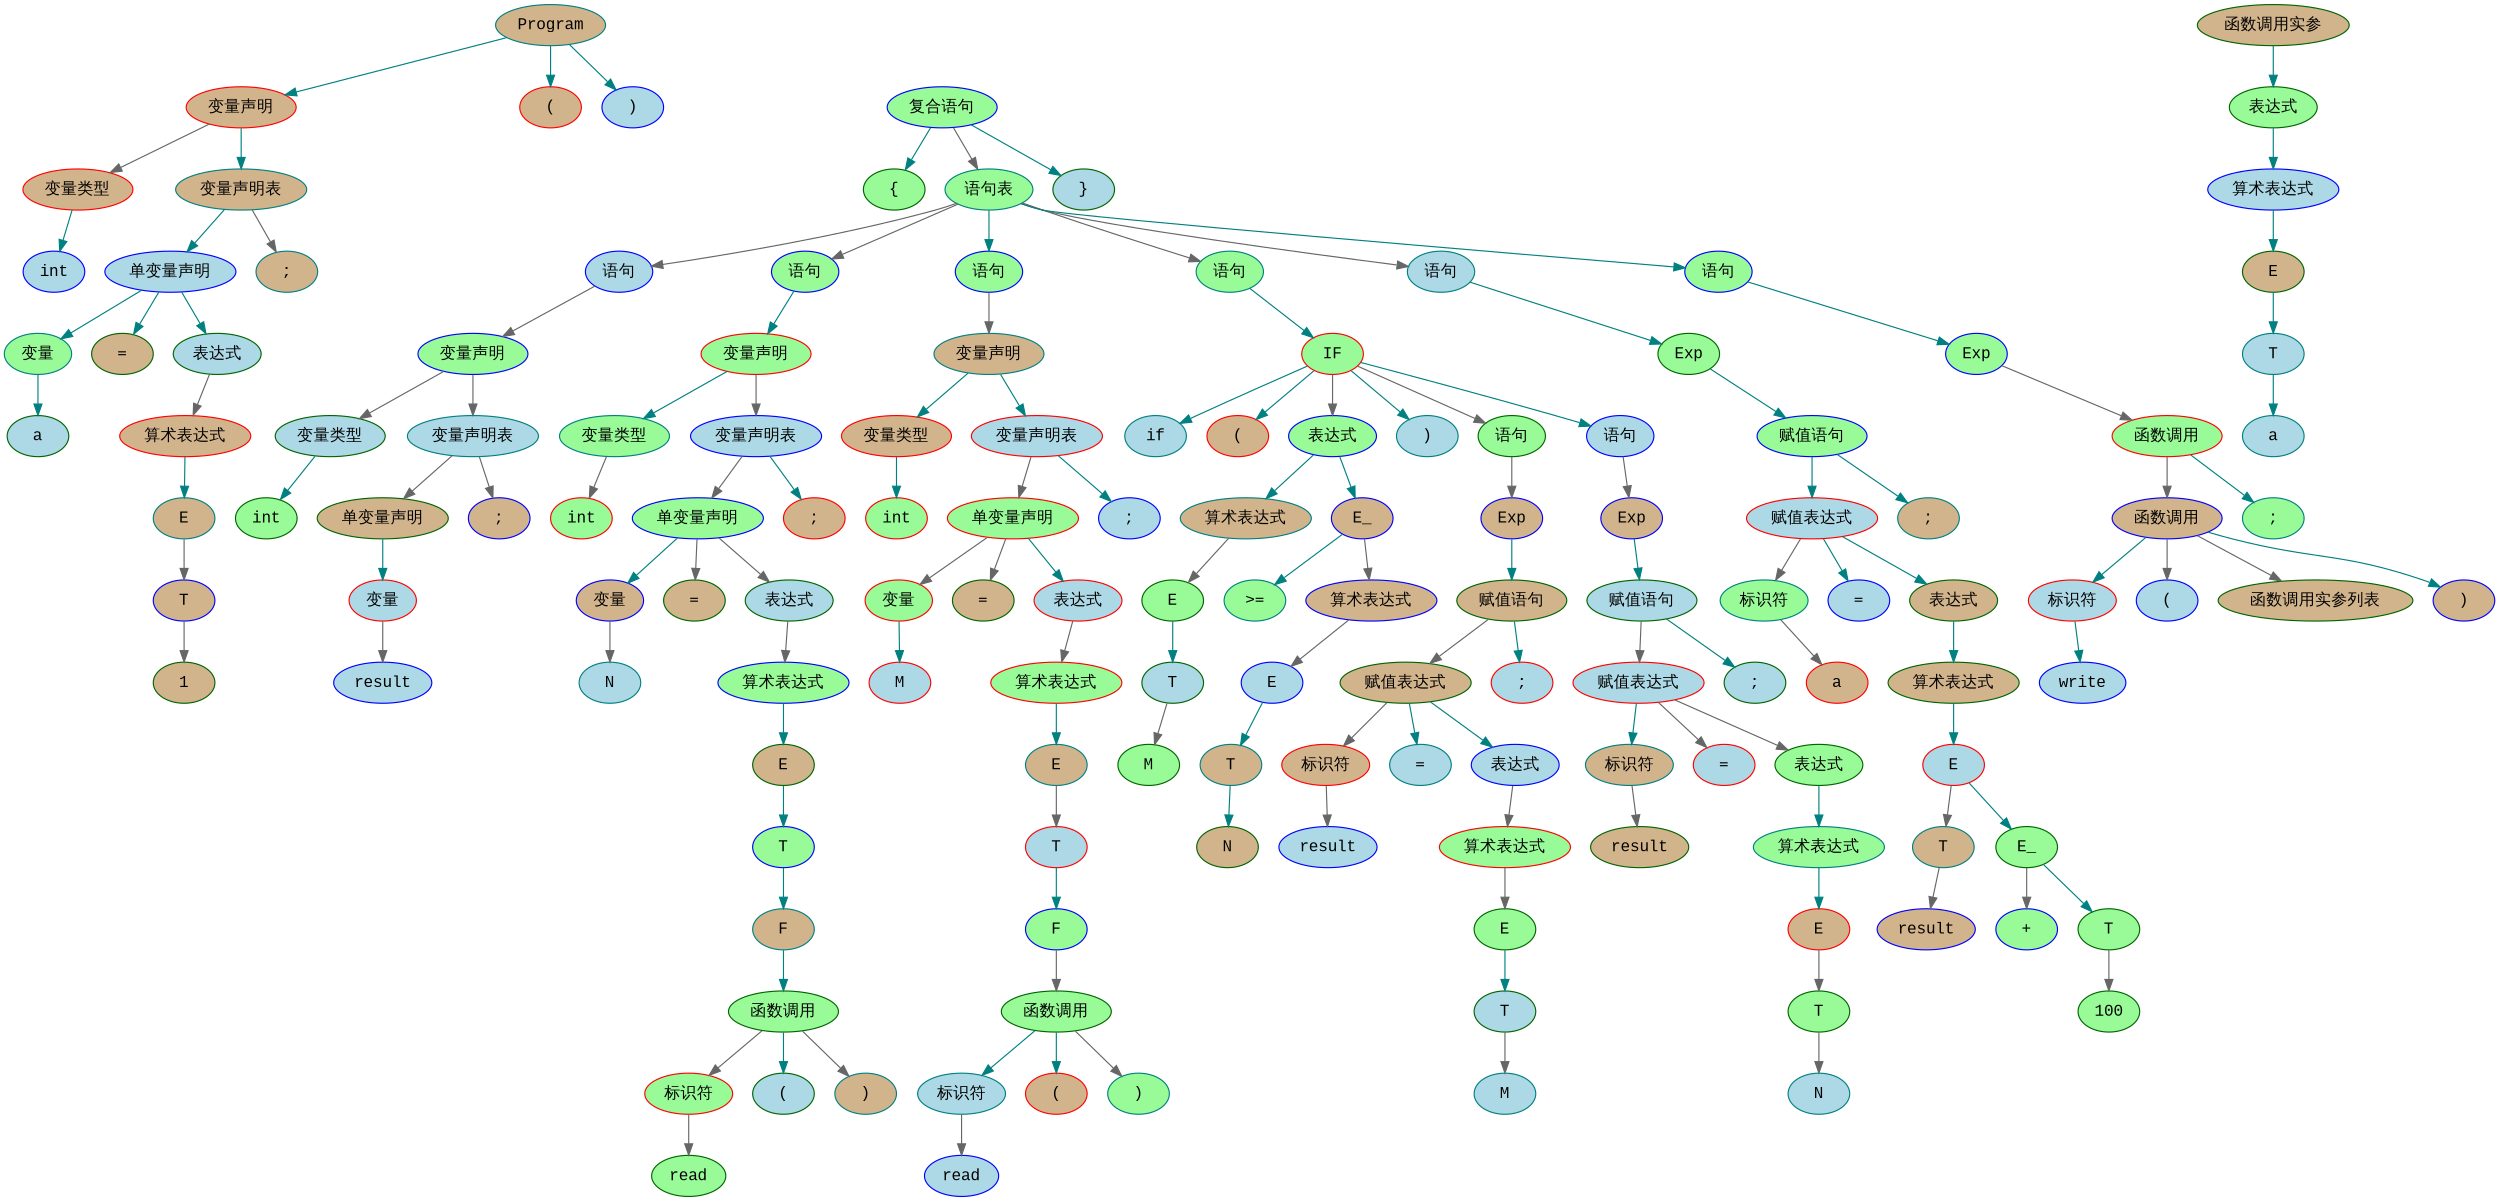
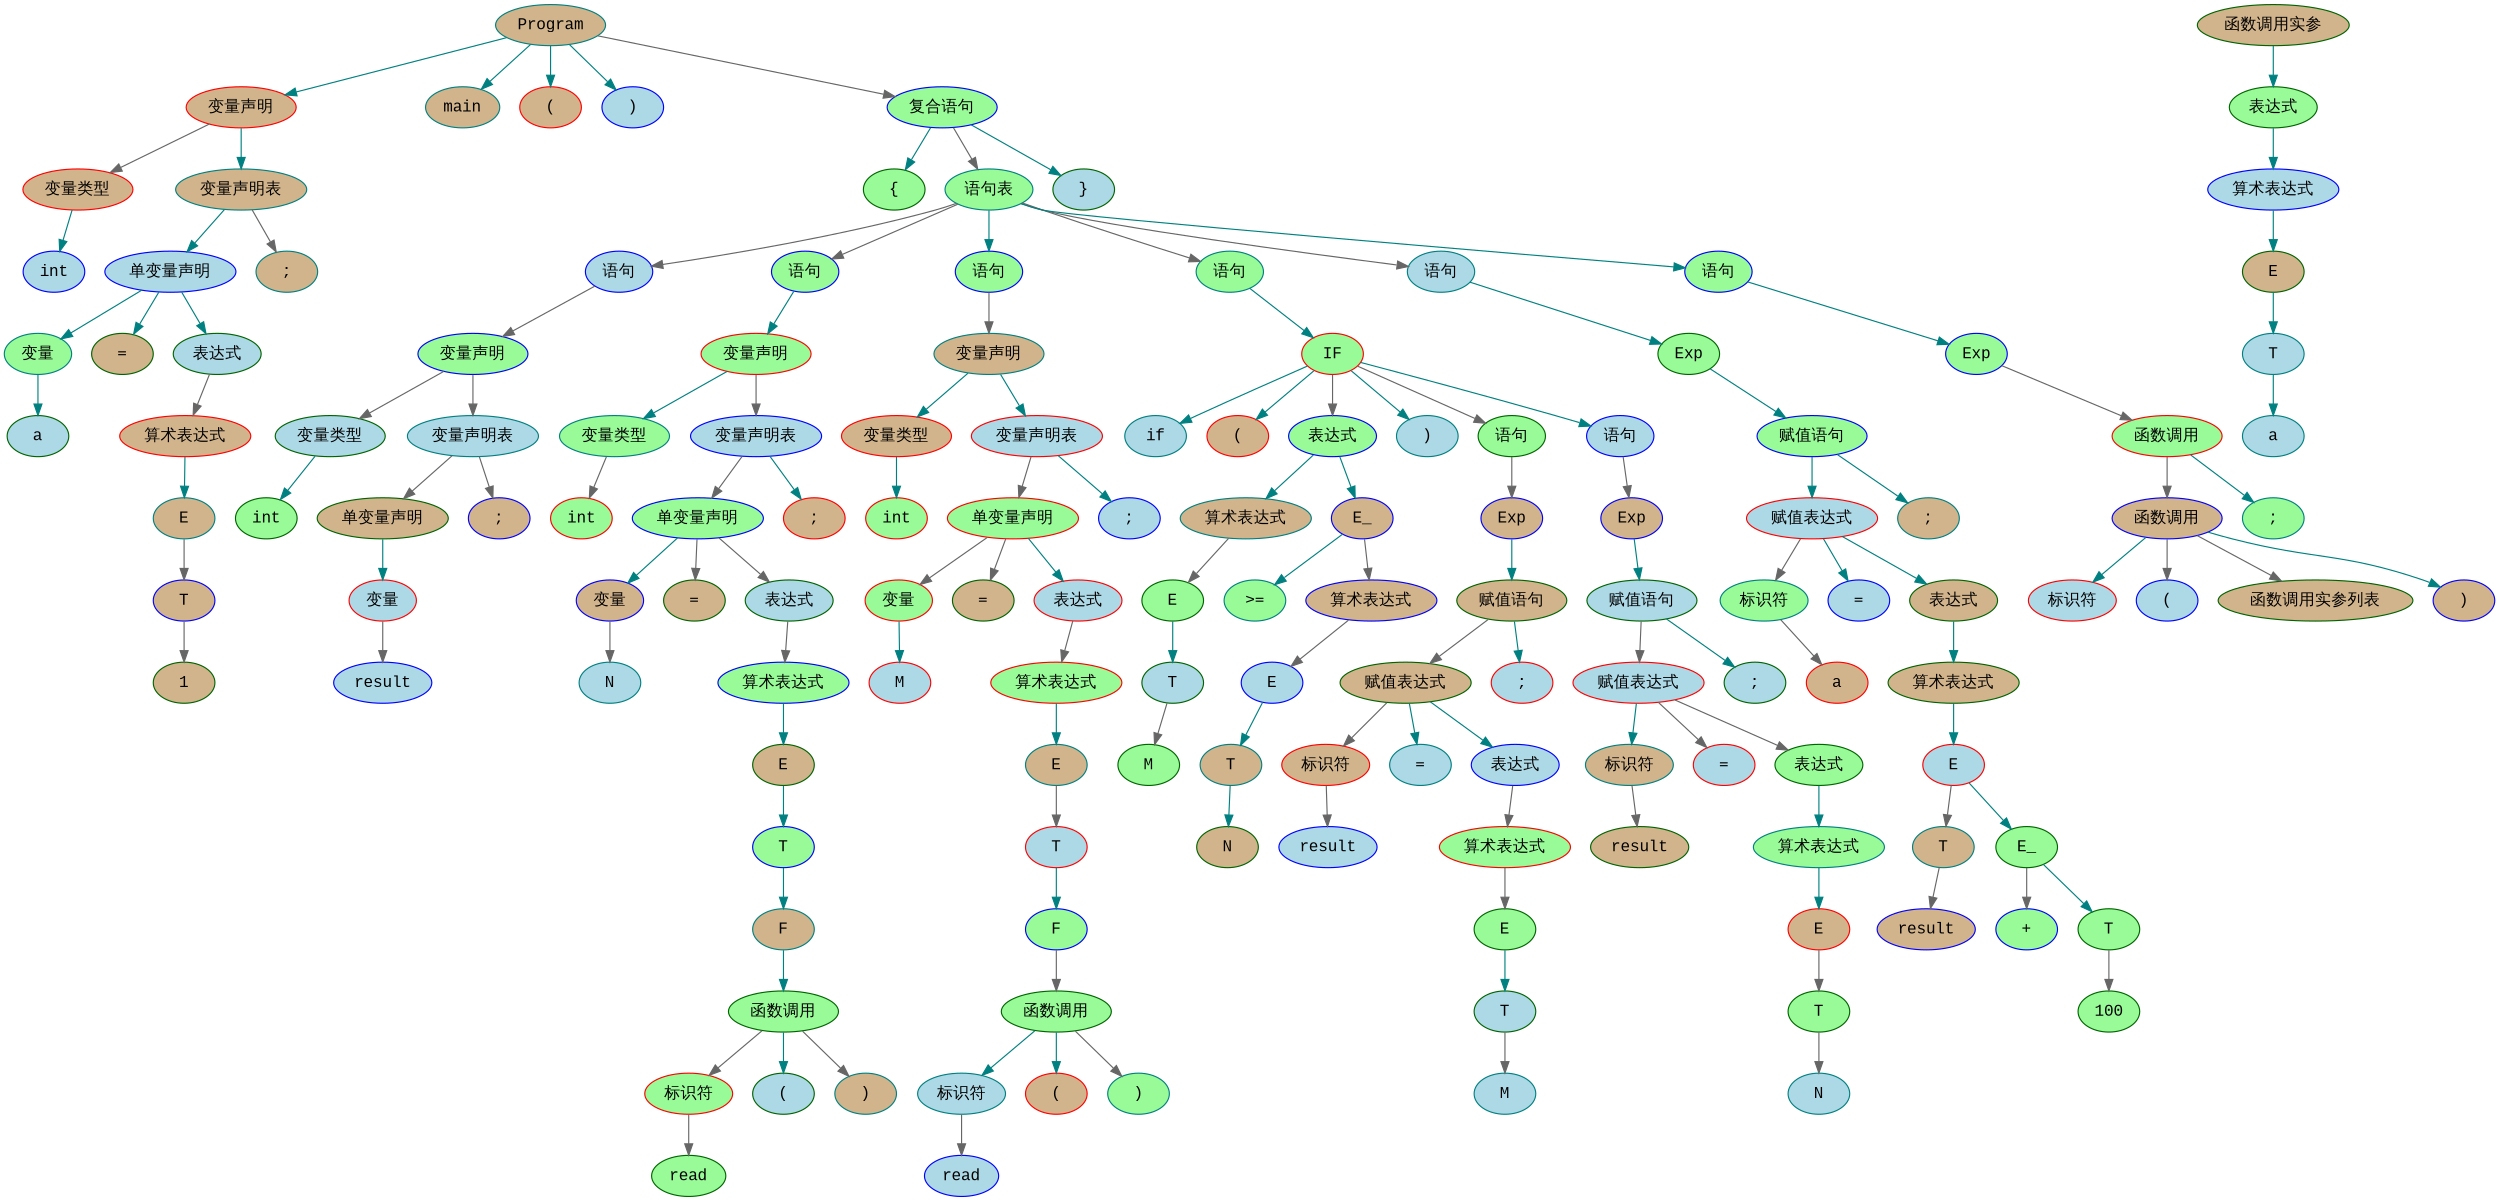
none -> (741, 65)
none -> (463, 107)
(2083, 683) -> none
